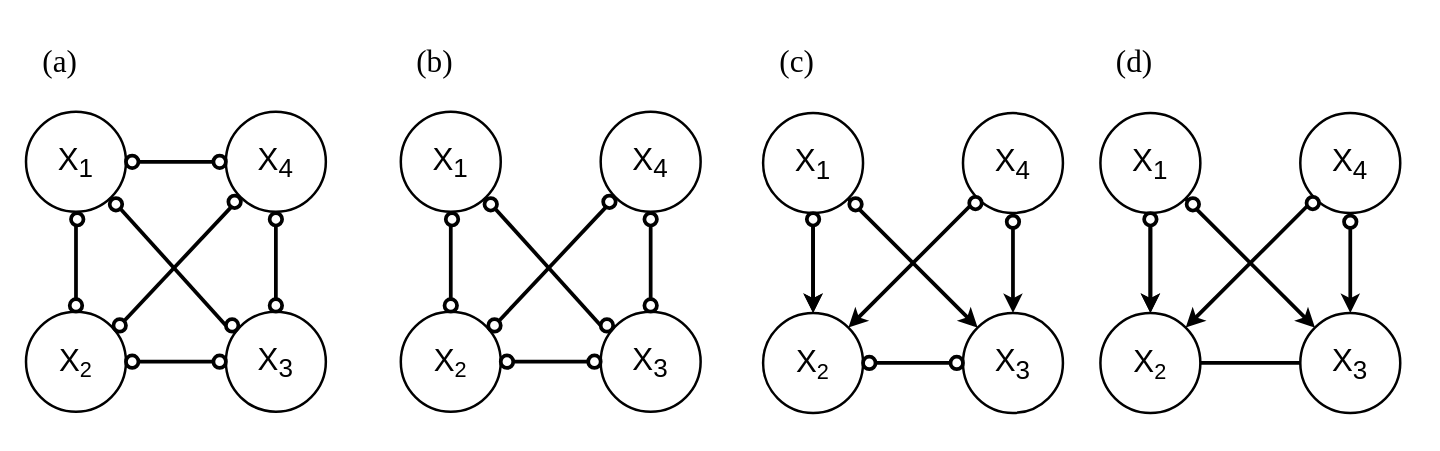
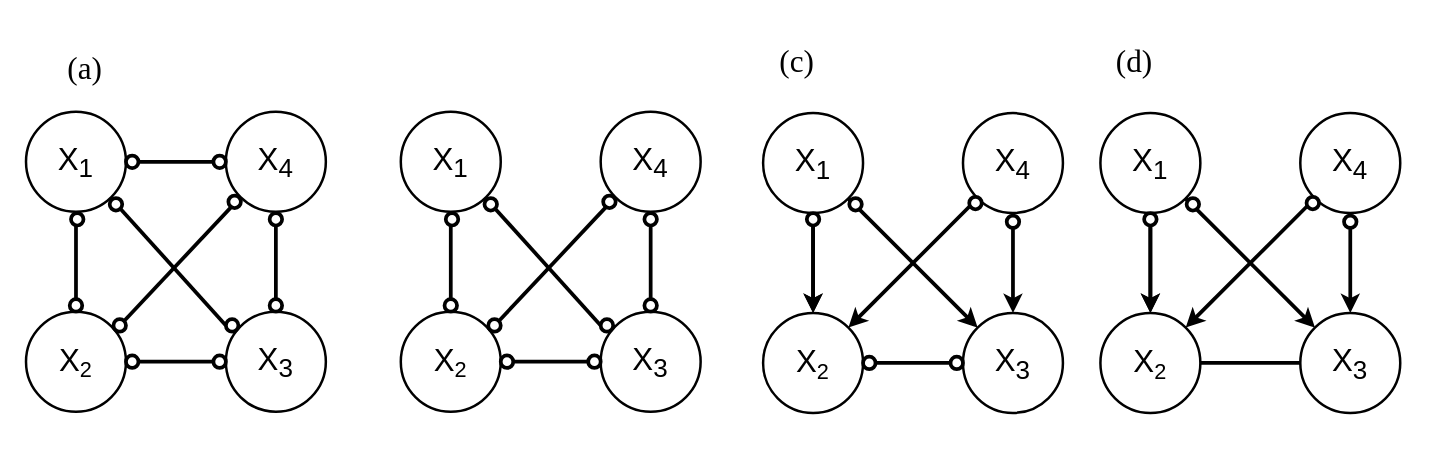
(63, 62) -> (88, 68)
(438, 62) -> none
